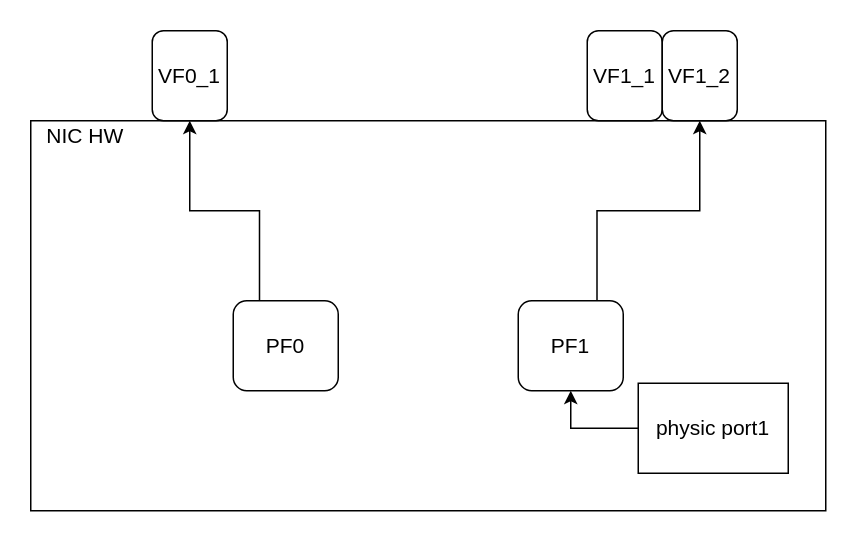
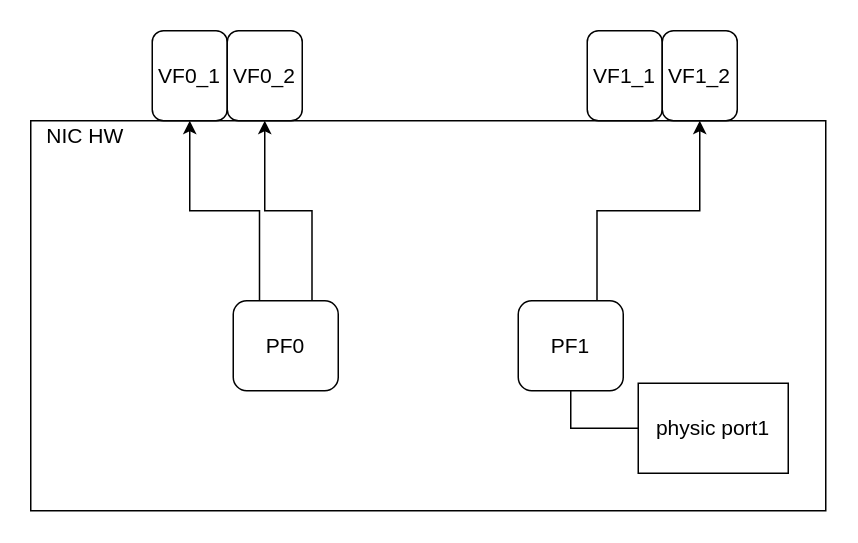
none -> (265, 76)
none -> (294, 211)
(571, 402) -> (571, 397)
